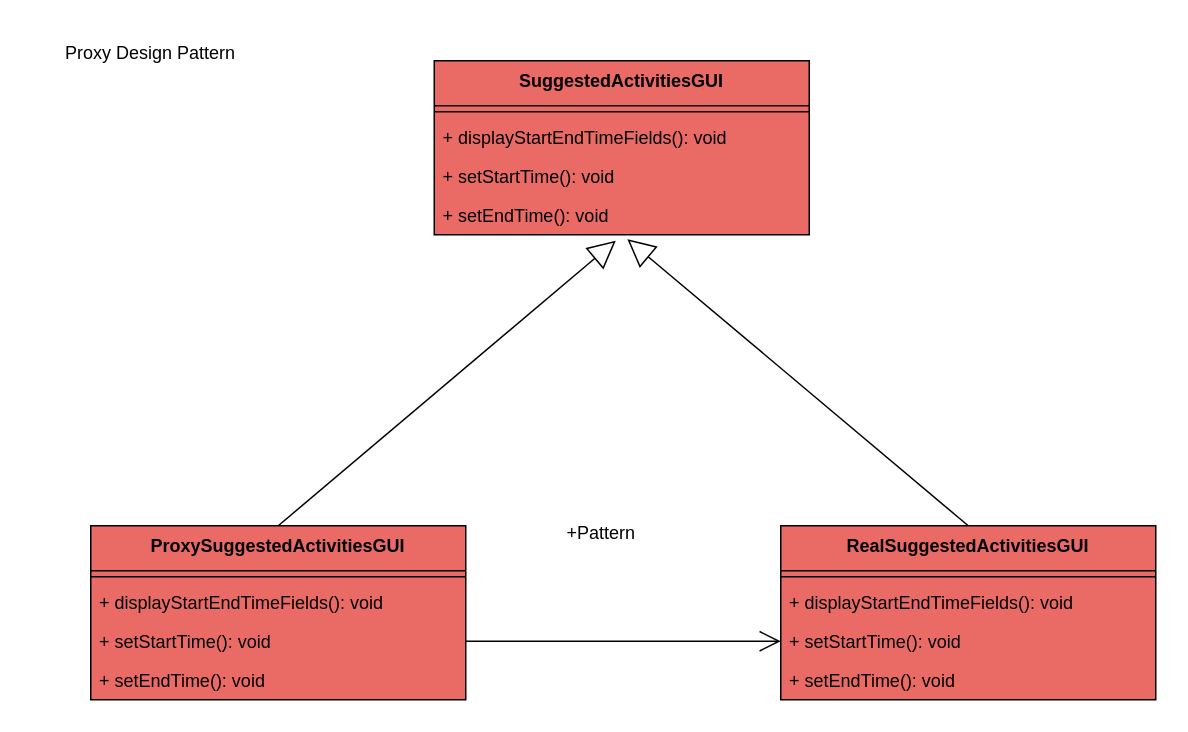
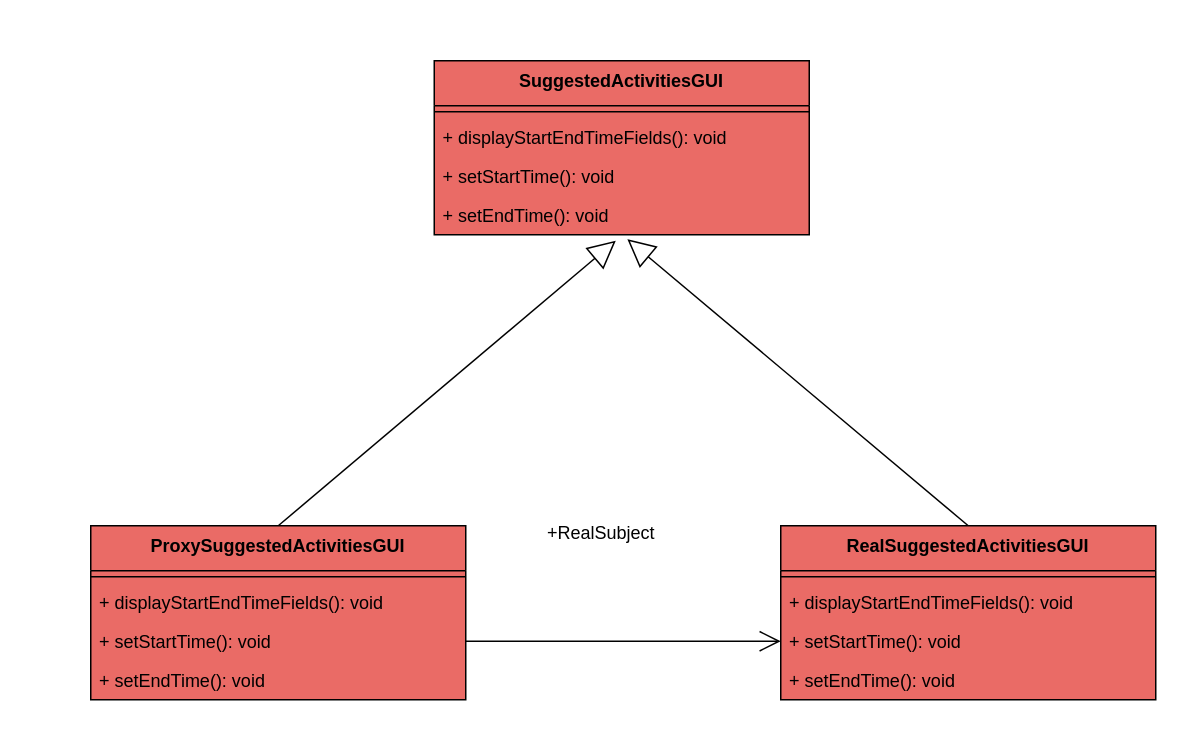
(151, 53) -> none
(602, 533) -> (602, 533)
